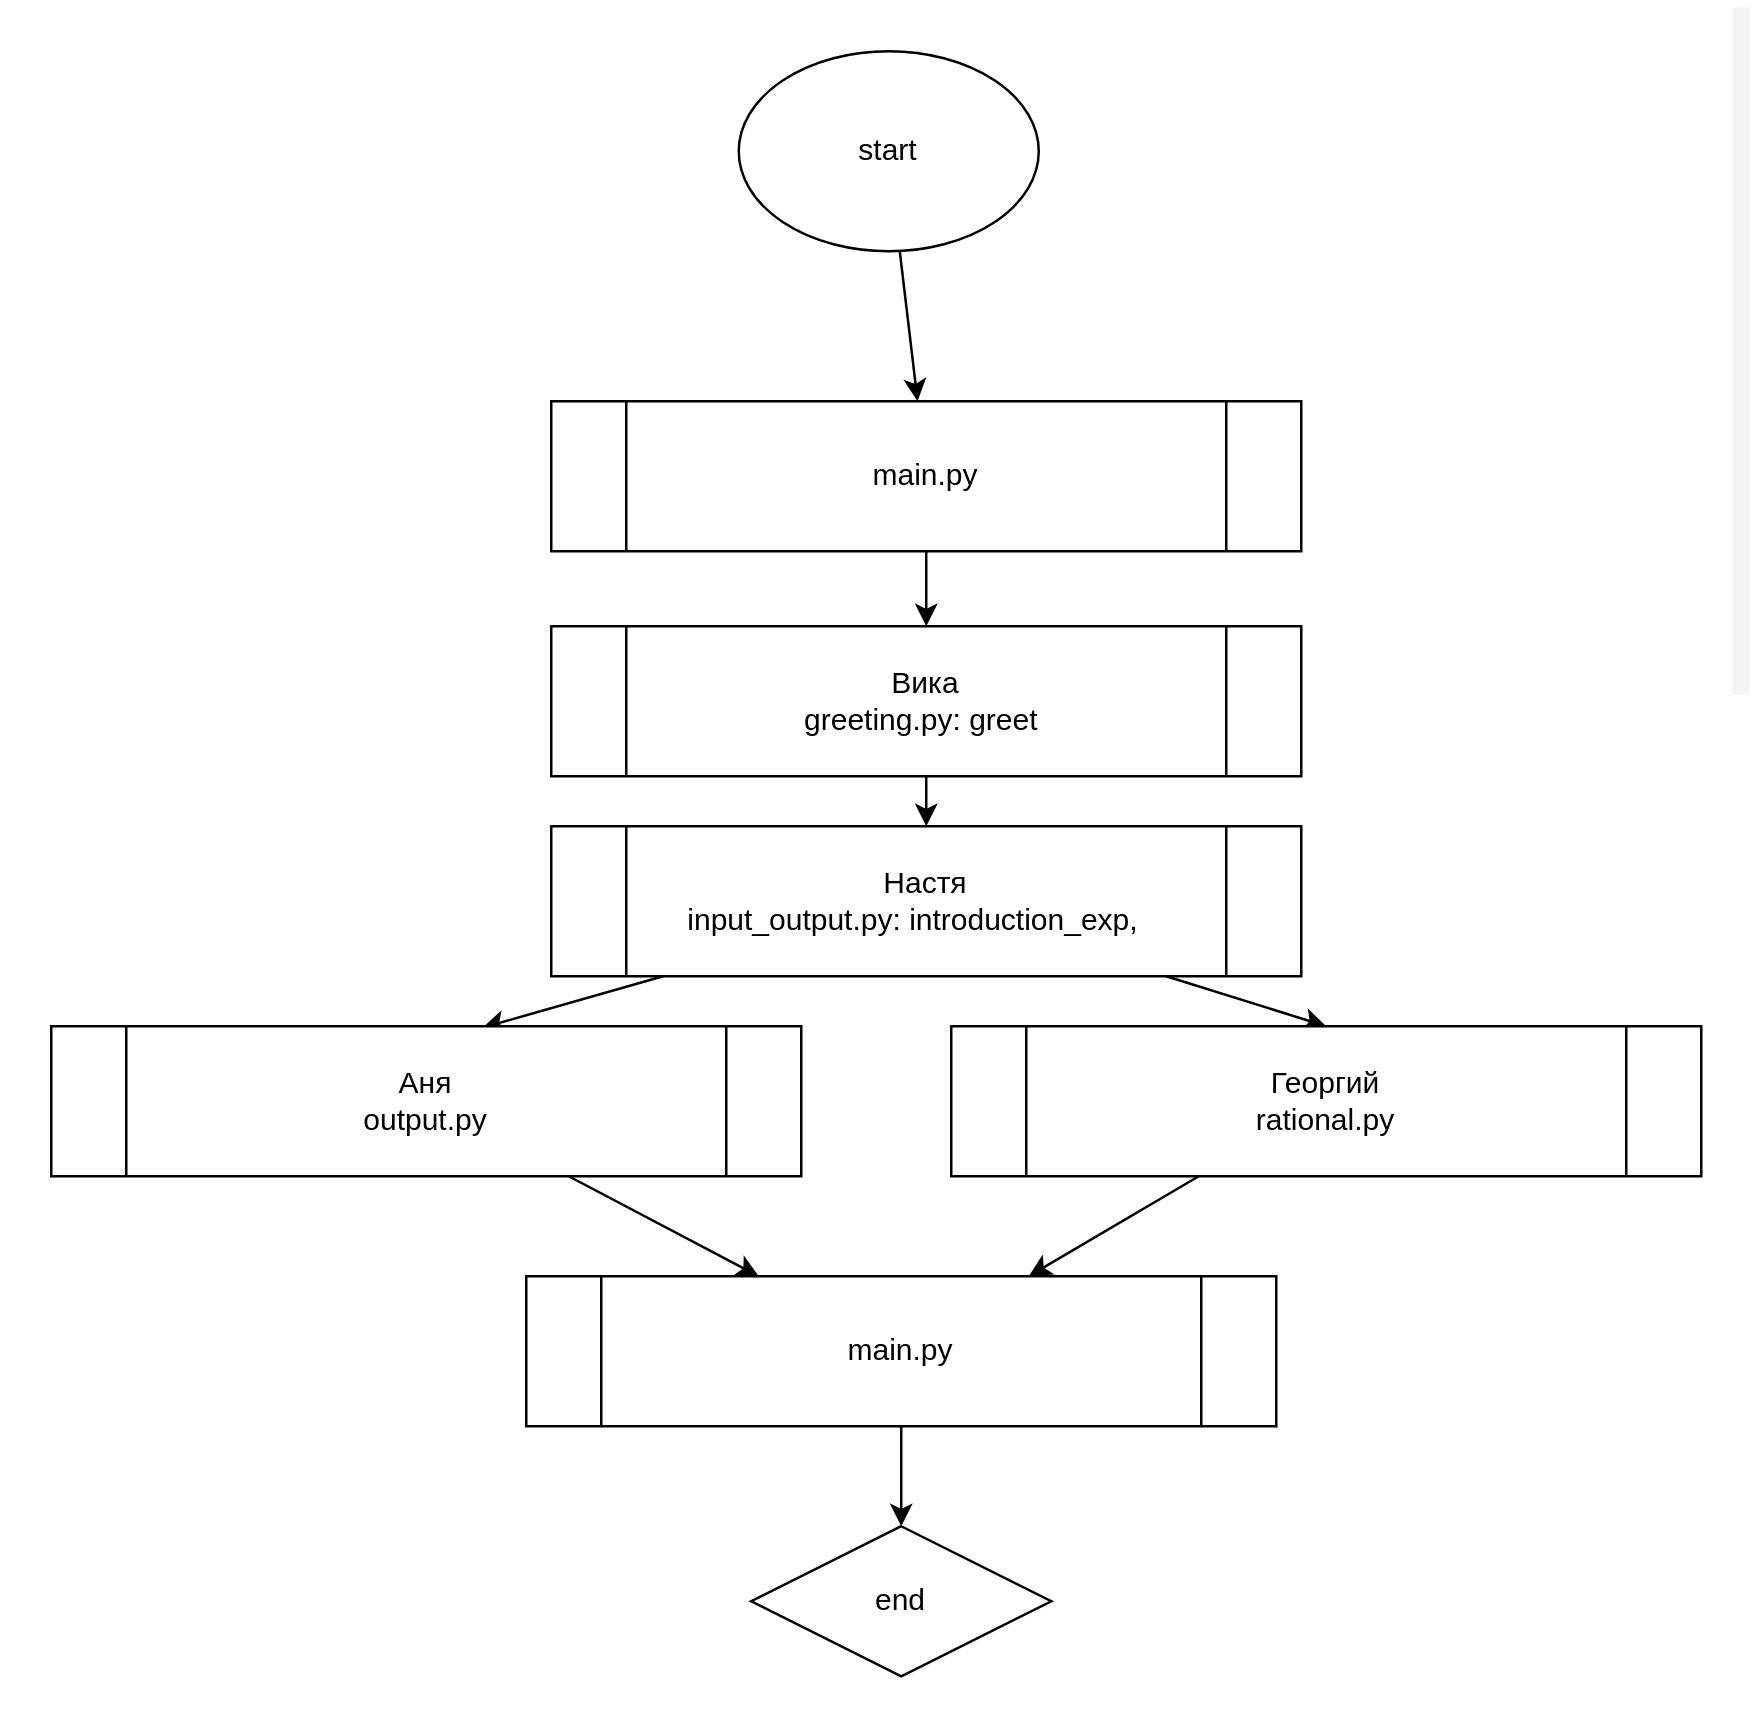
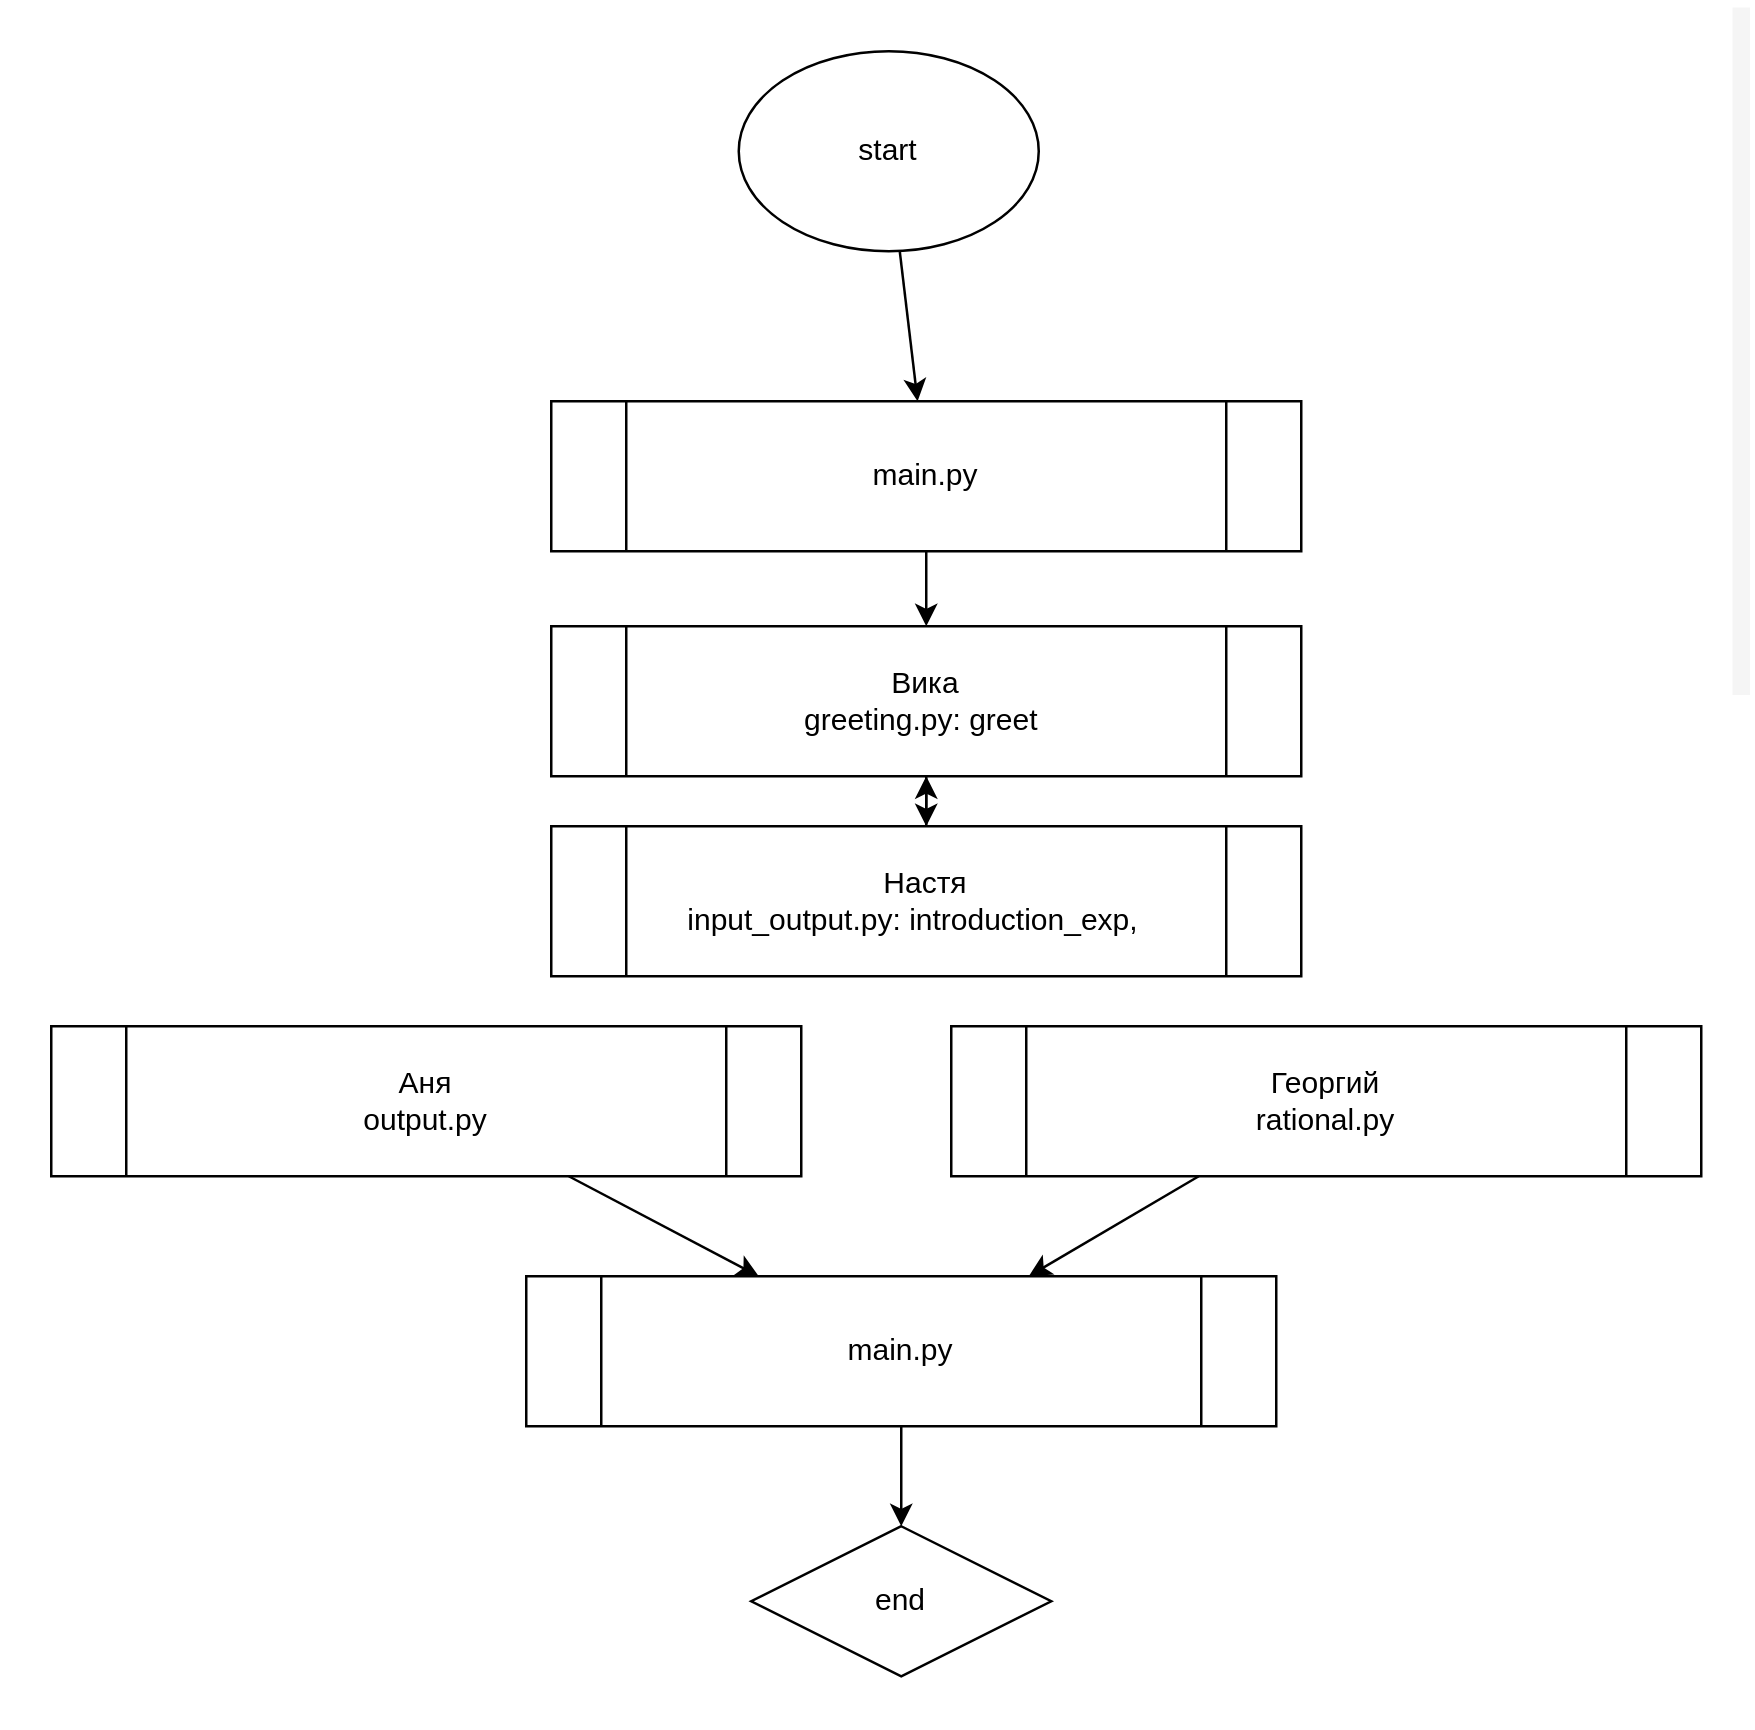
(1239, 999) -> none
(580, 1000) -> (926, 824)
